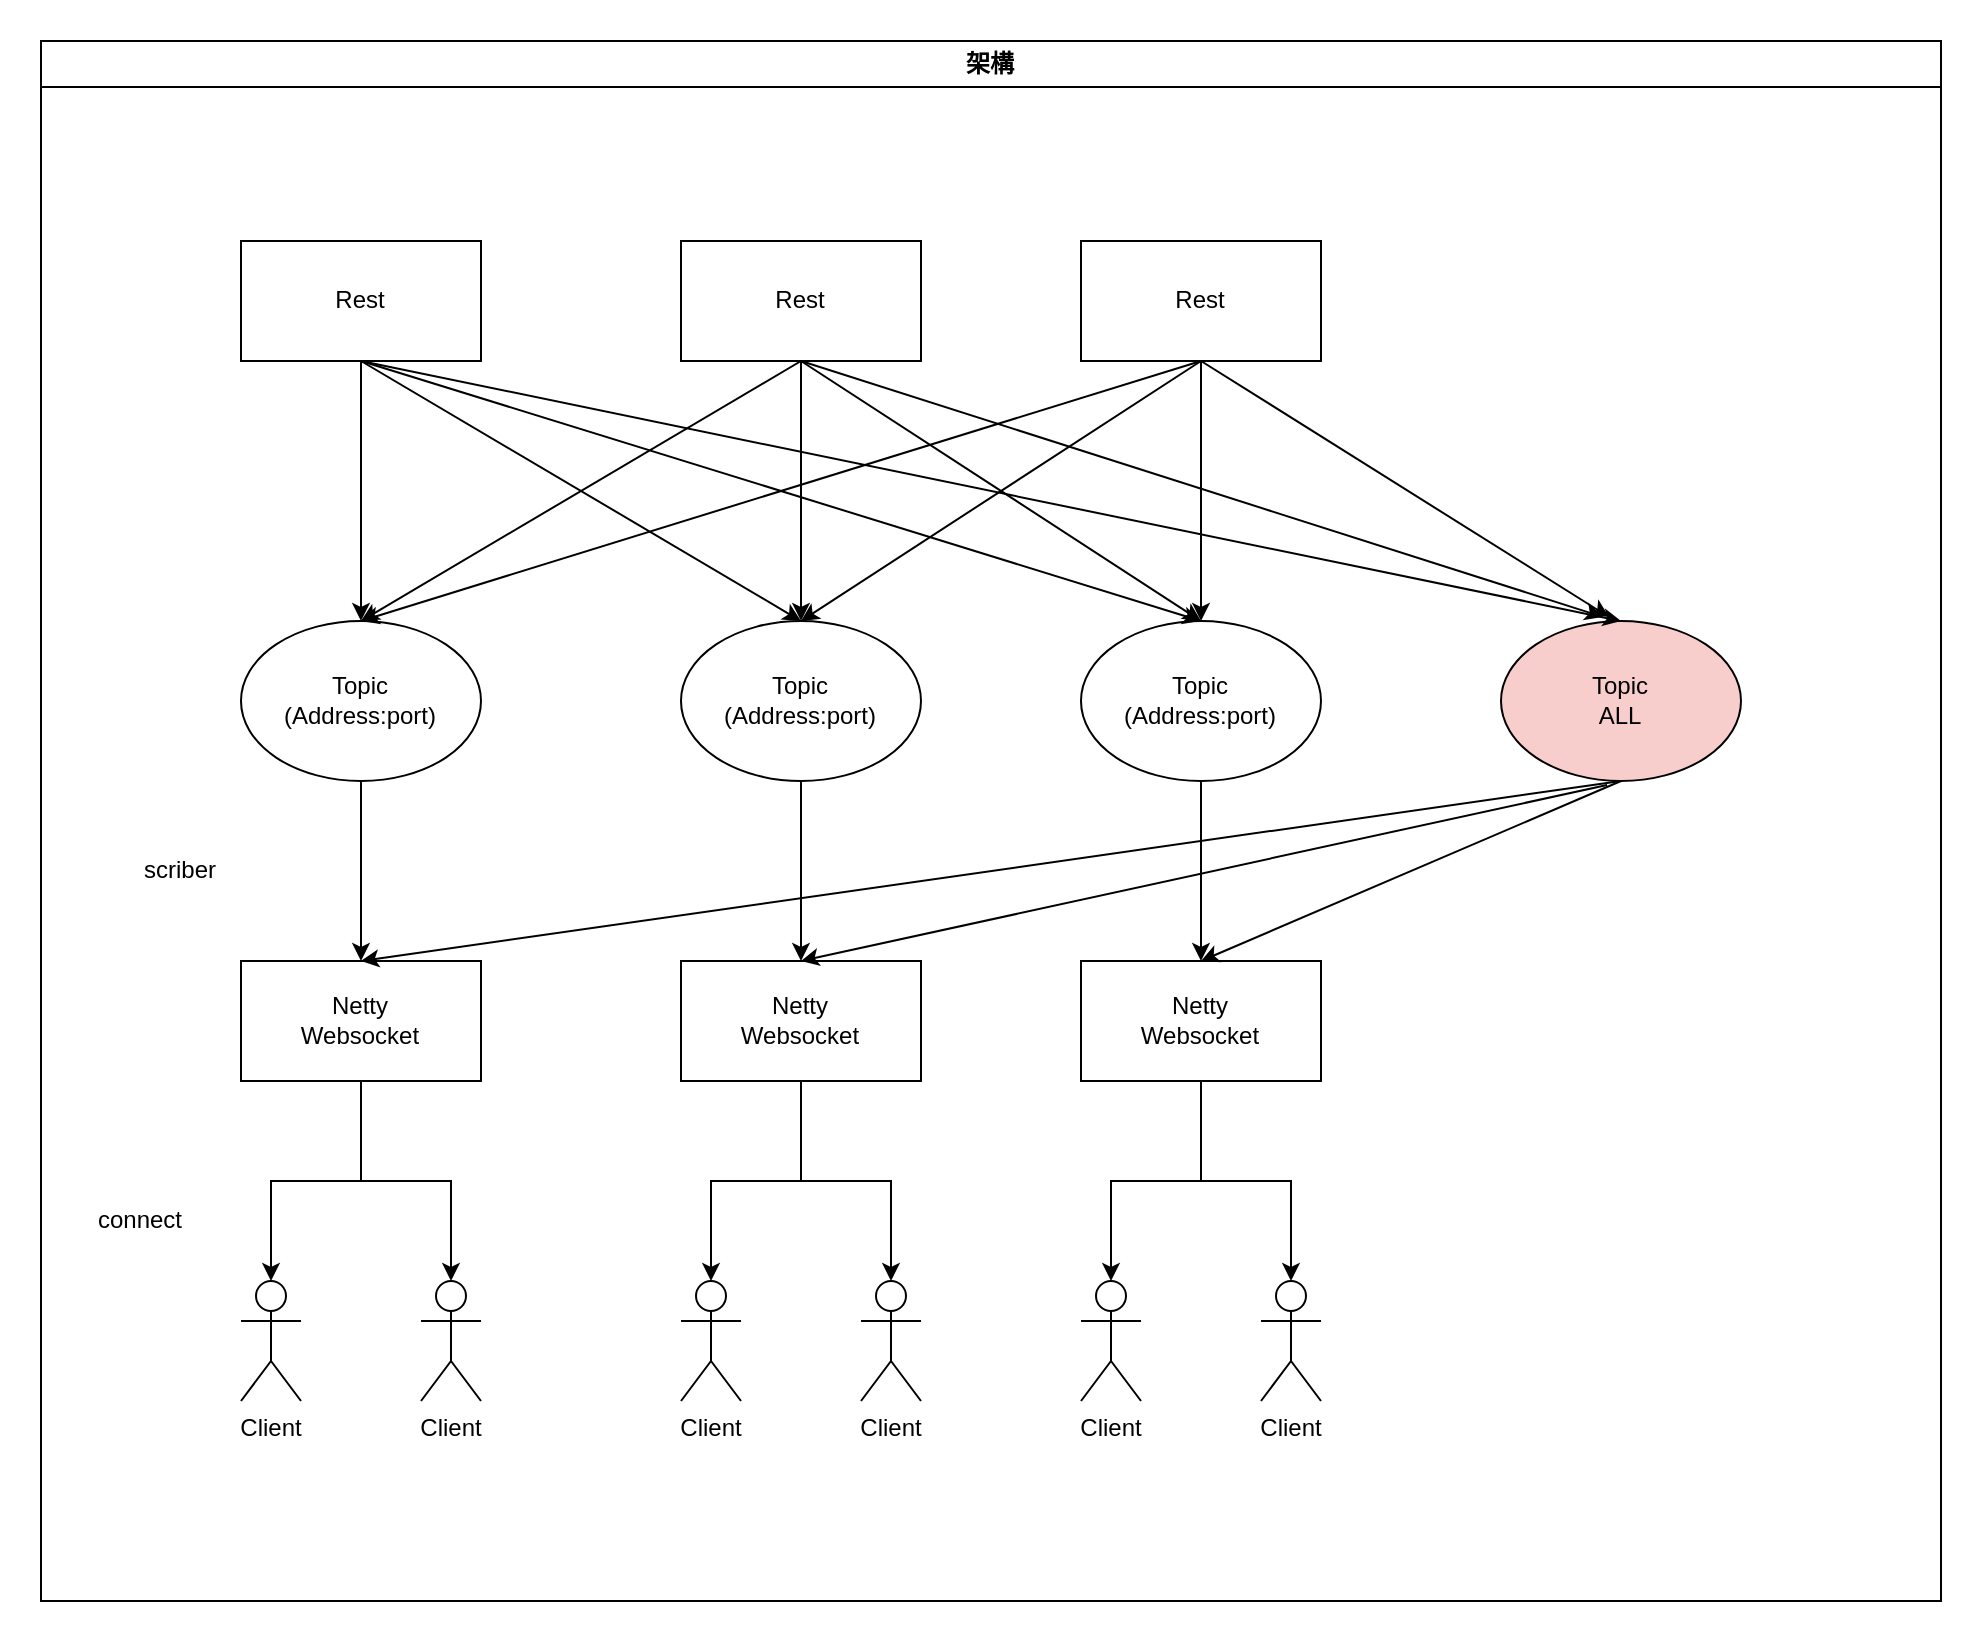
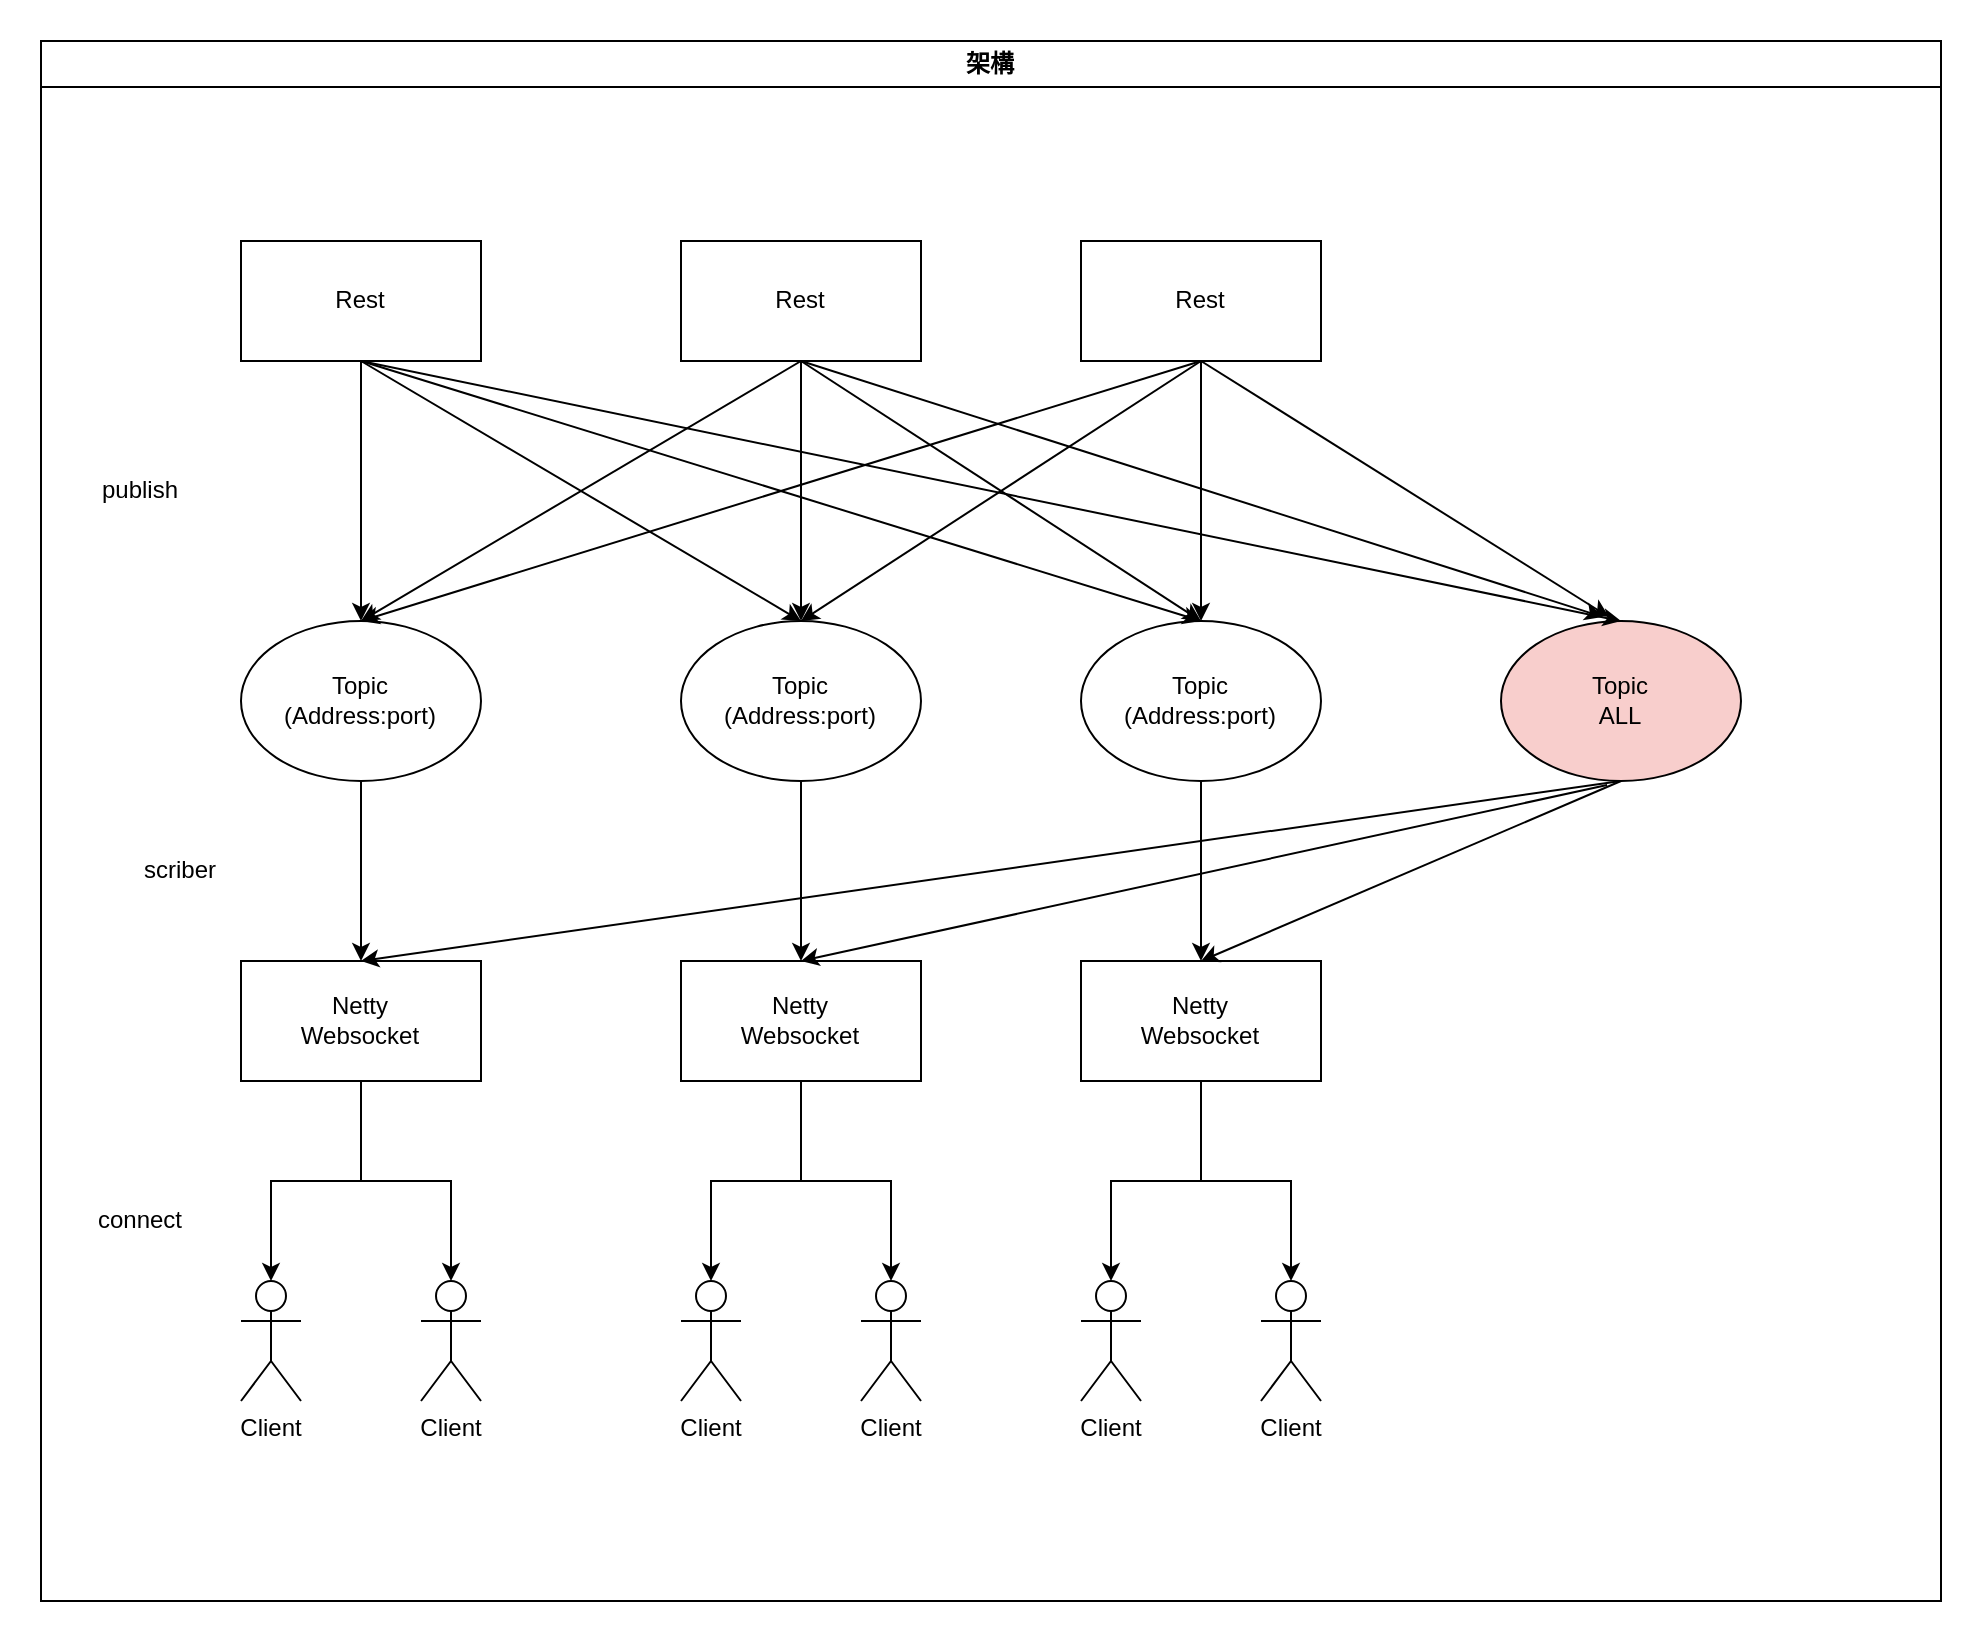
none -> (141, 491)
